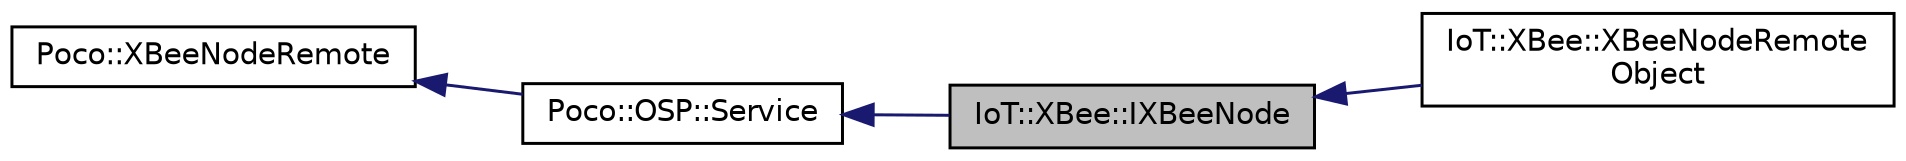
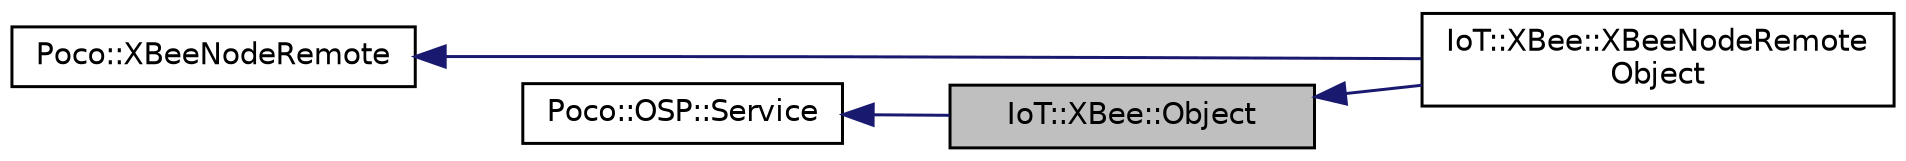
(484, 90) -> (933, 57)
(1132, 117) -> (1132, 117)
